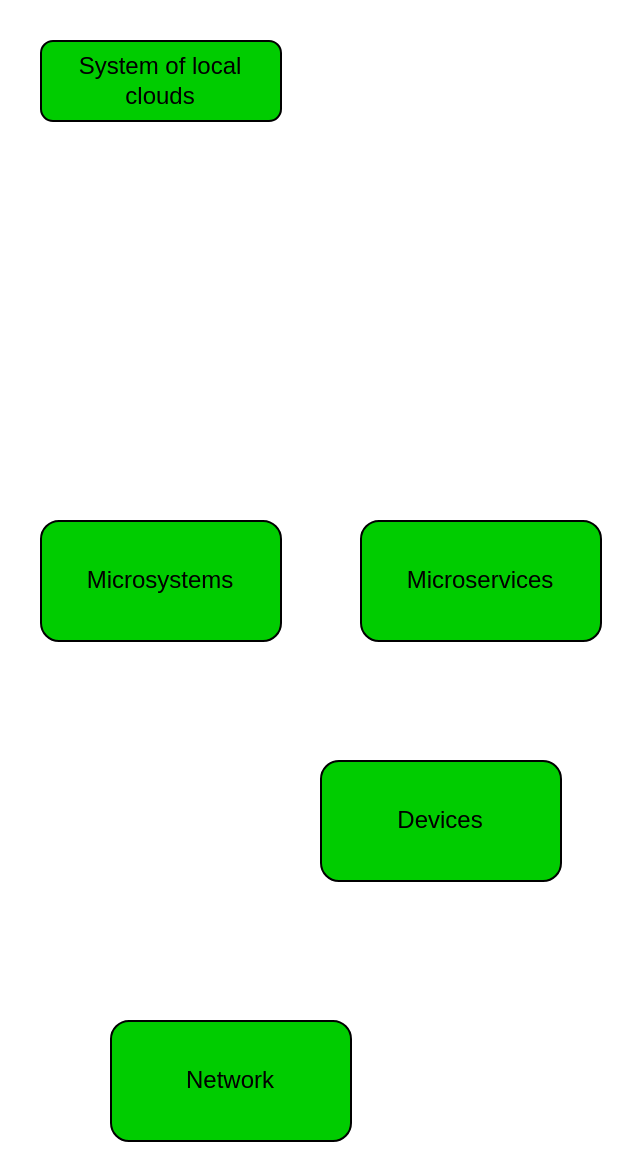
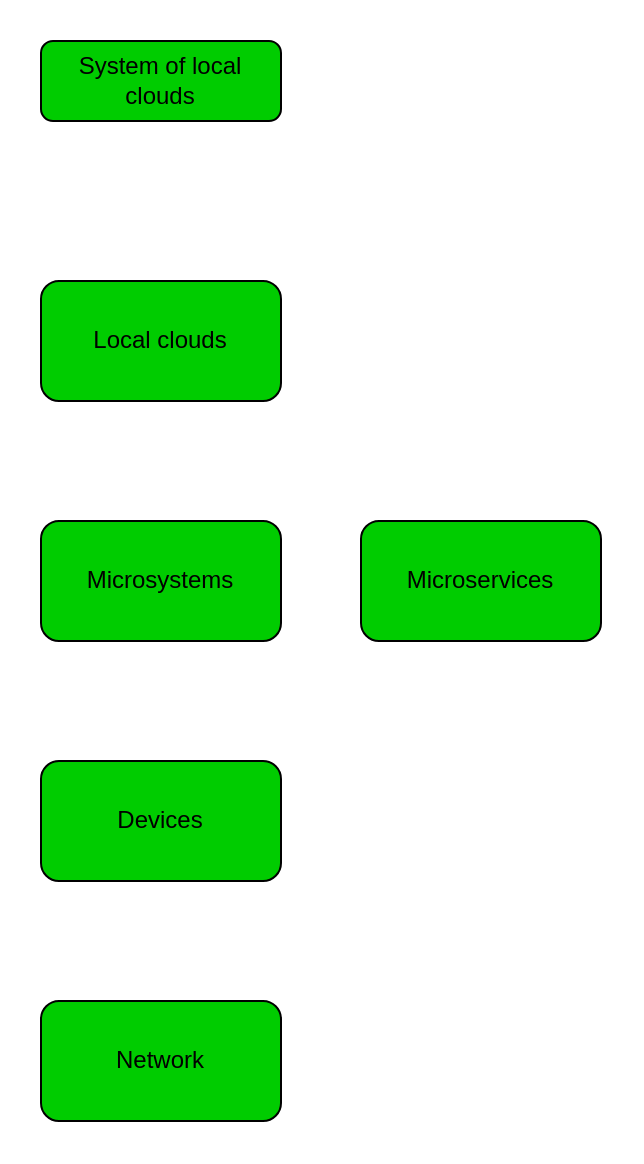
none -> (161, 341)
(441, 821) -> (161, 821)
(231, 1081) -> (161, 1061)
